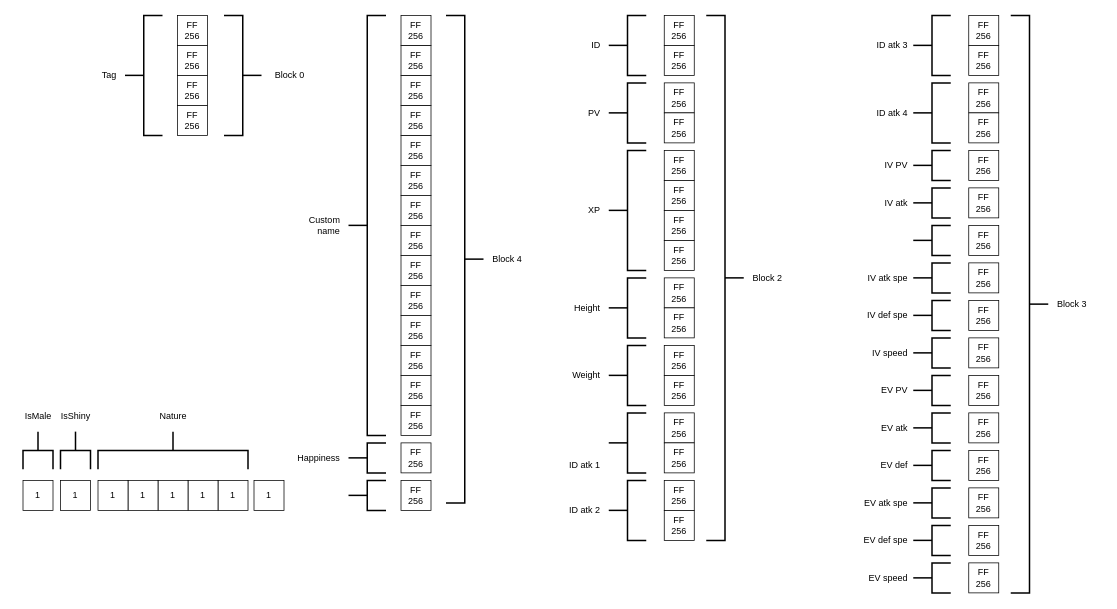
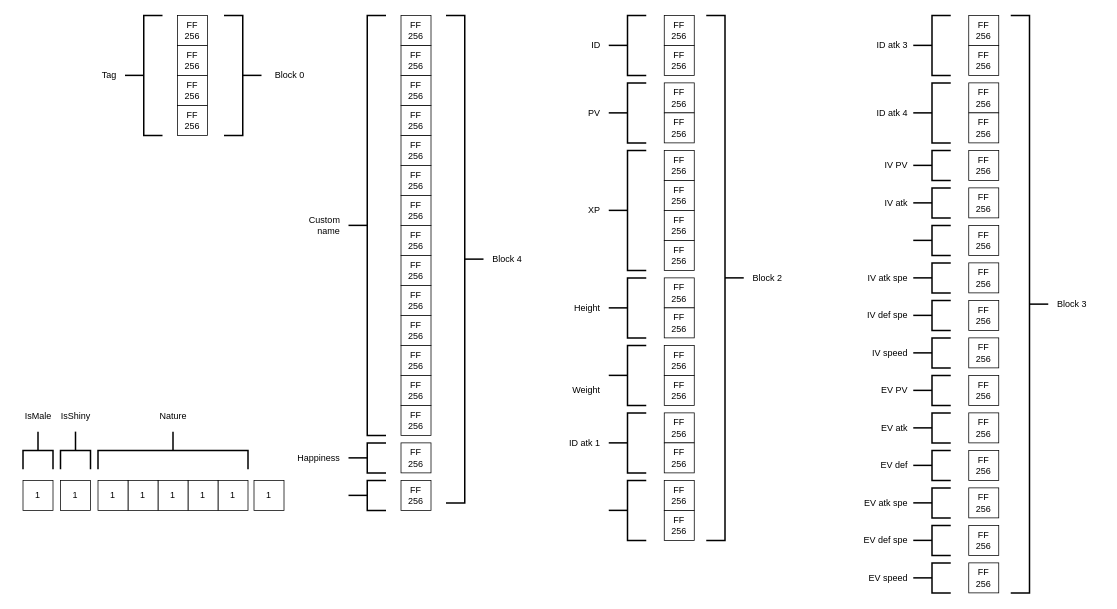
(579, 375) -> (579, 390)
(579, 465) -> (579, 443)
(579, 510) -> none
